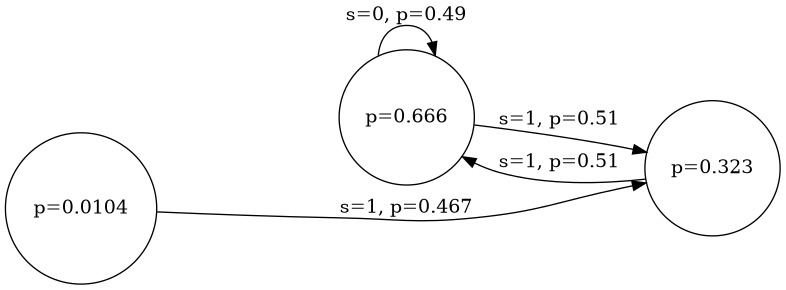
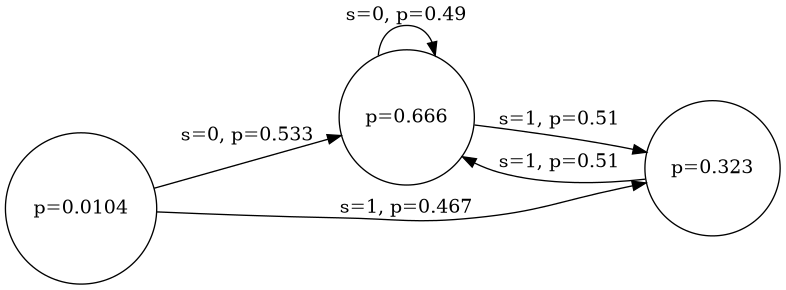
none -> (241, 164)
